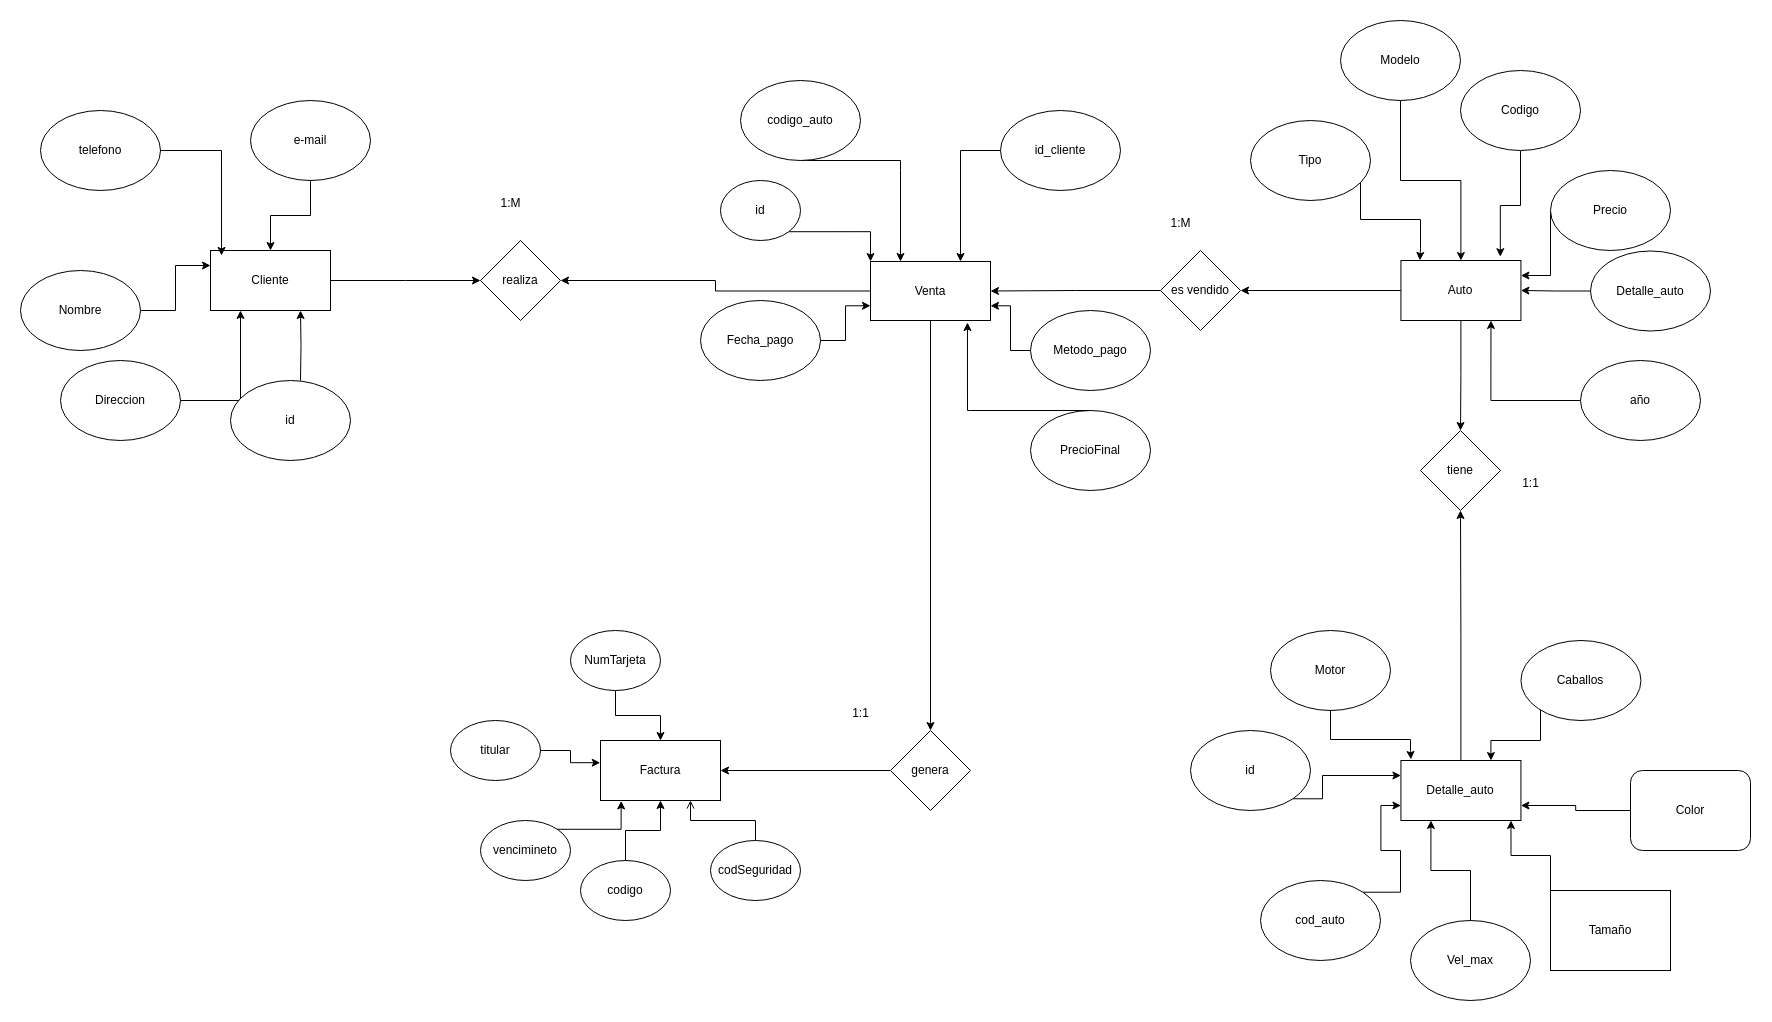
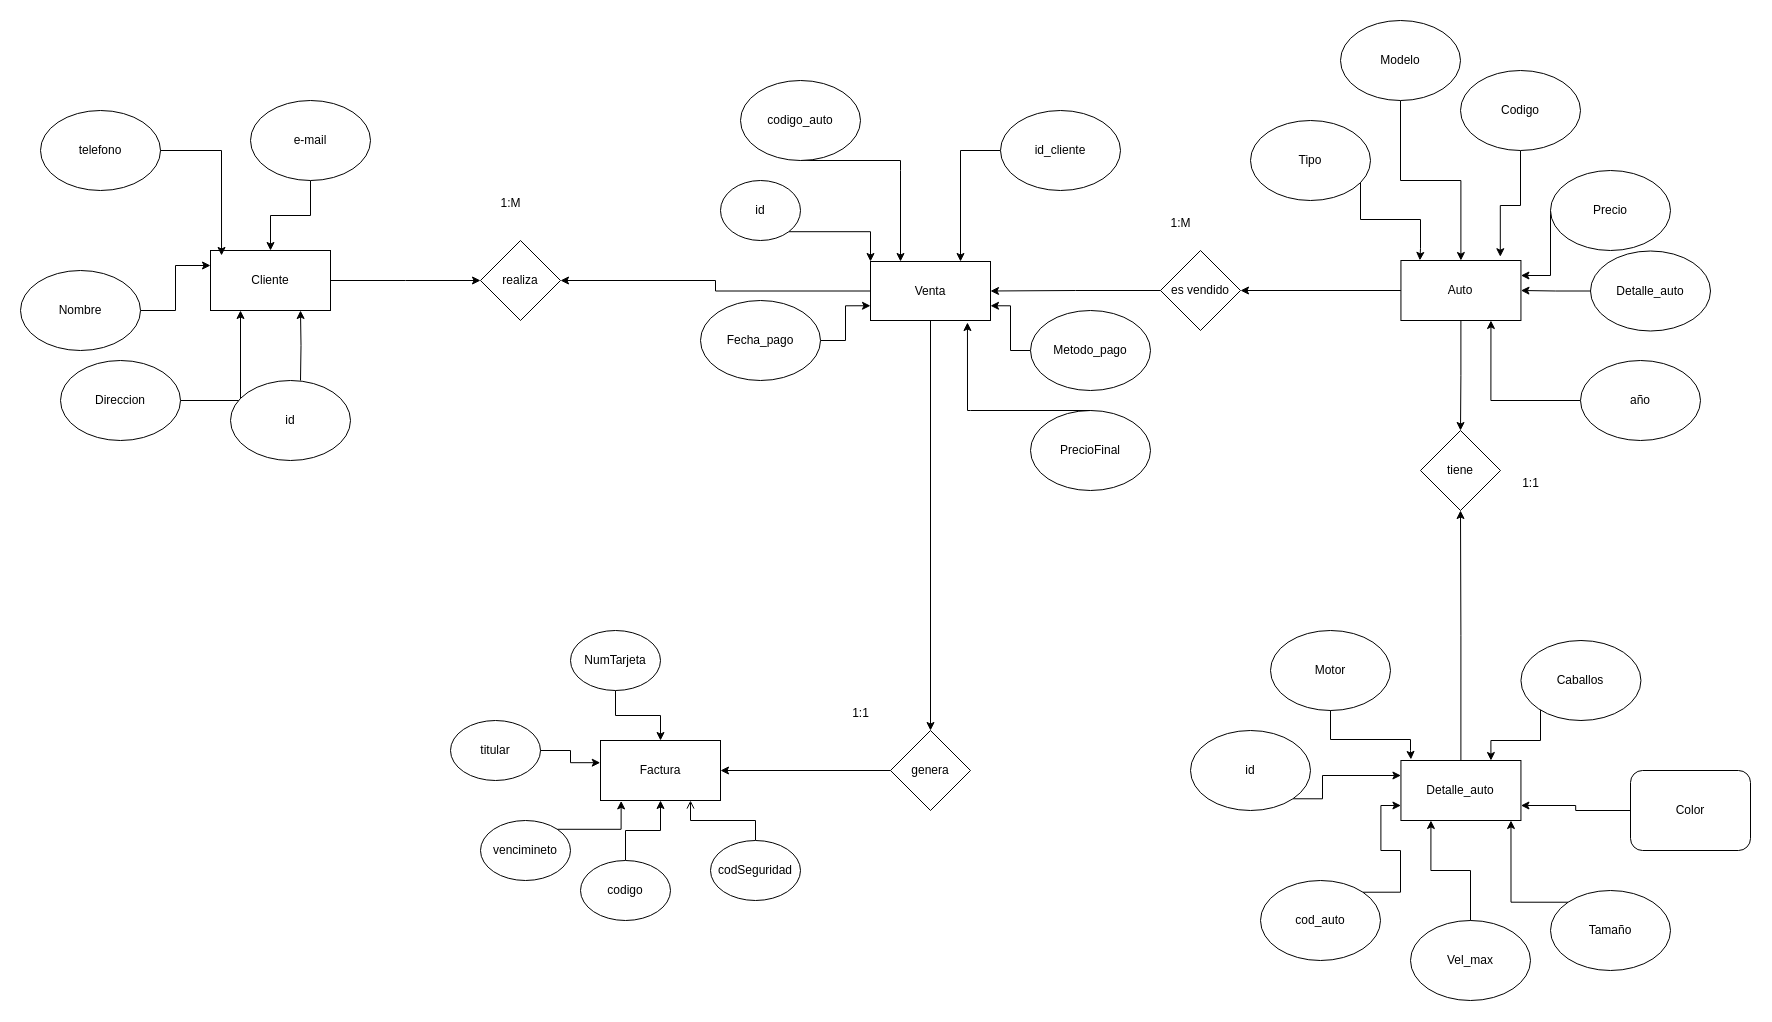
(1611, 931) -> (1611, 931)
